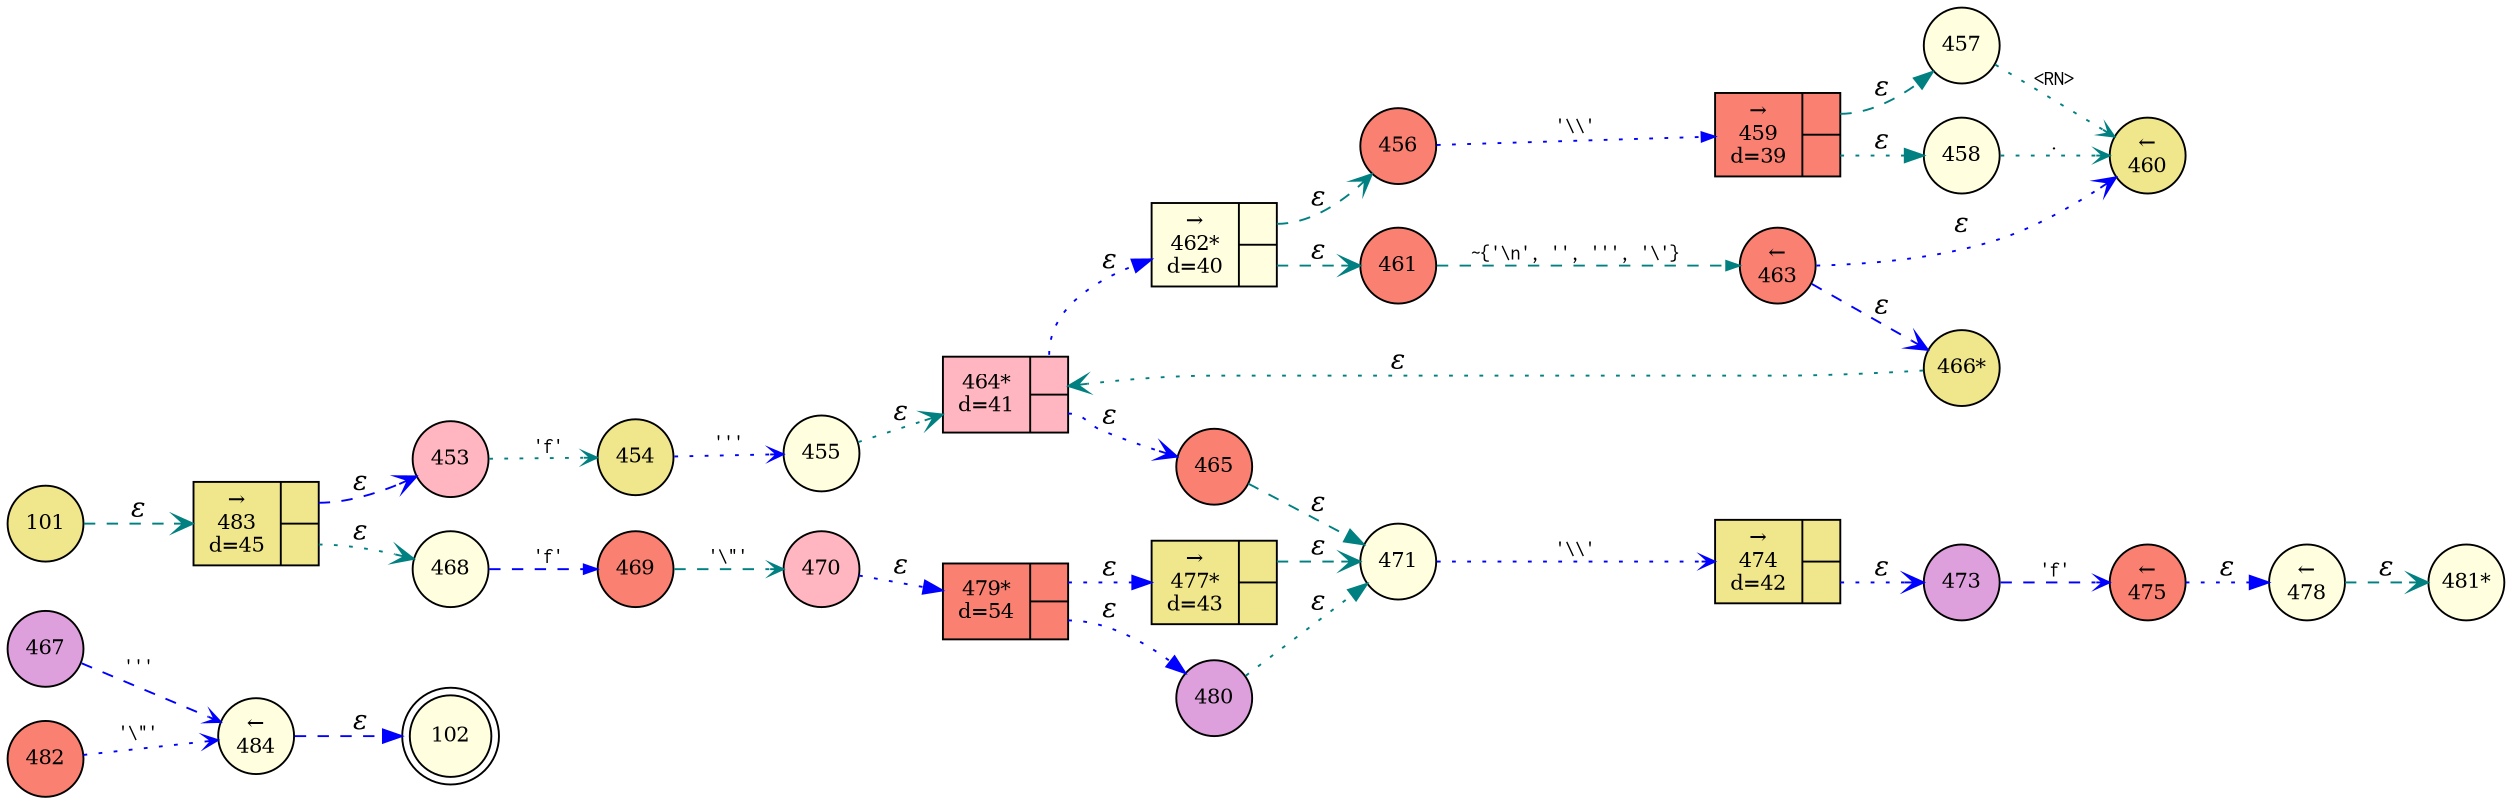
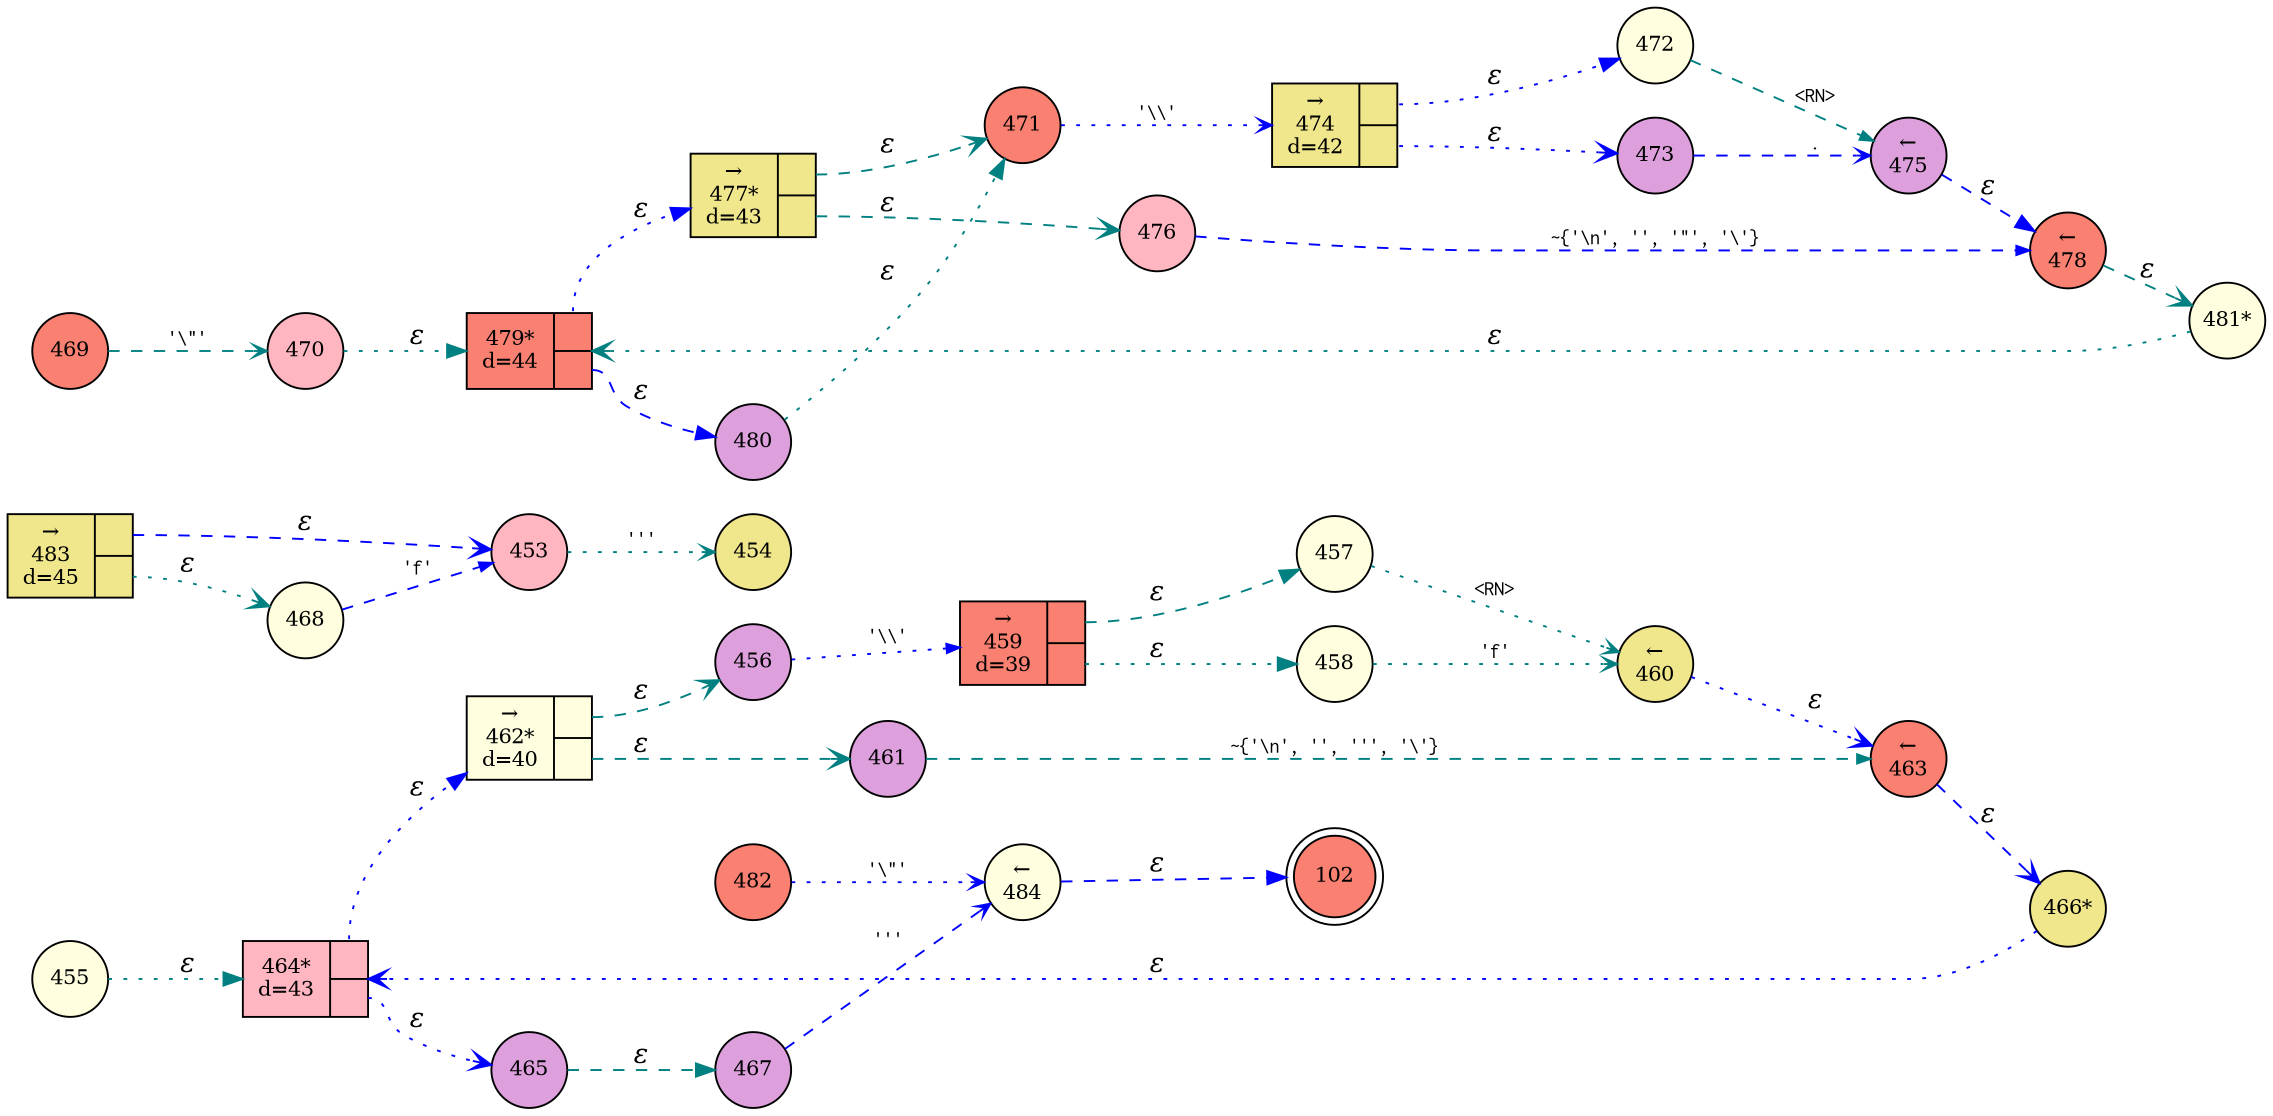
none -> (1655, 46)
(2055, 144) -> (1495, 653)
(1398, 146) -> (753, 662)
none -> (1157, 233)
(1965, 249) -> (1773, 708)
(1398, 266) -> (888, 759)
none -> (1402, 351)
(1505, 376) -> (1217, 979)
(987, 405) -> (286, 989)
(891, 431) -> (166, 979)
(548, 448) -> (641, 541)
(722, 455) -> none
(1214, 467) -> (529, 1070)
(1297, 509) -> (632, 1070)
(46, 524) -> none
(1398, 562) -> (1023, 125)
(536, 569) -> (411, 588)
(2055, 571) -> (1816, 144)
(891, 581) -> (395, 351)
(2148, 582) -> (1909, 156)
(2217, 582) -> (1980, 198)
(2307, 582) -> (2068, 250)
(987, 612) -> (510, 361)
(1122, 633) -> (636, 412)
(451, 736) -> (1335, 877)
